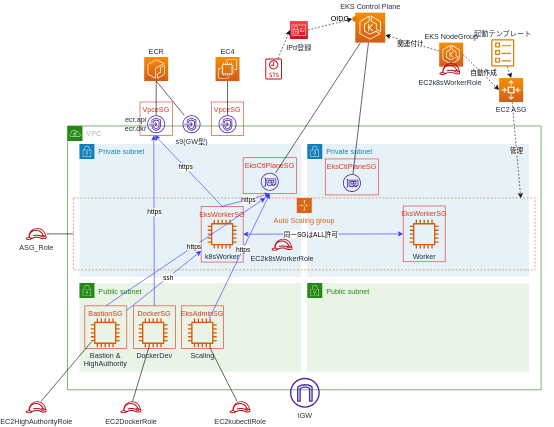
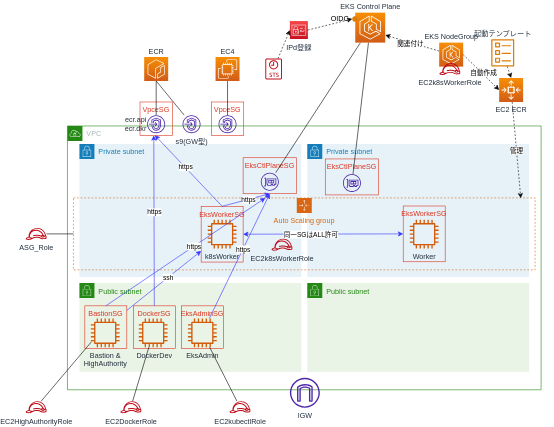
(512, 110) -> (512, 110)
(203, 356) -> (203, 356)
